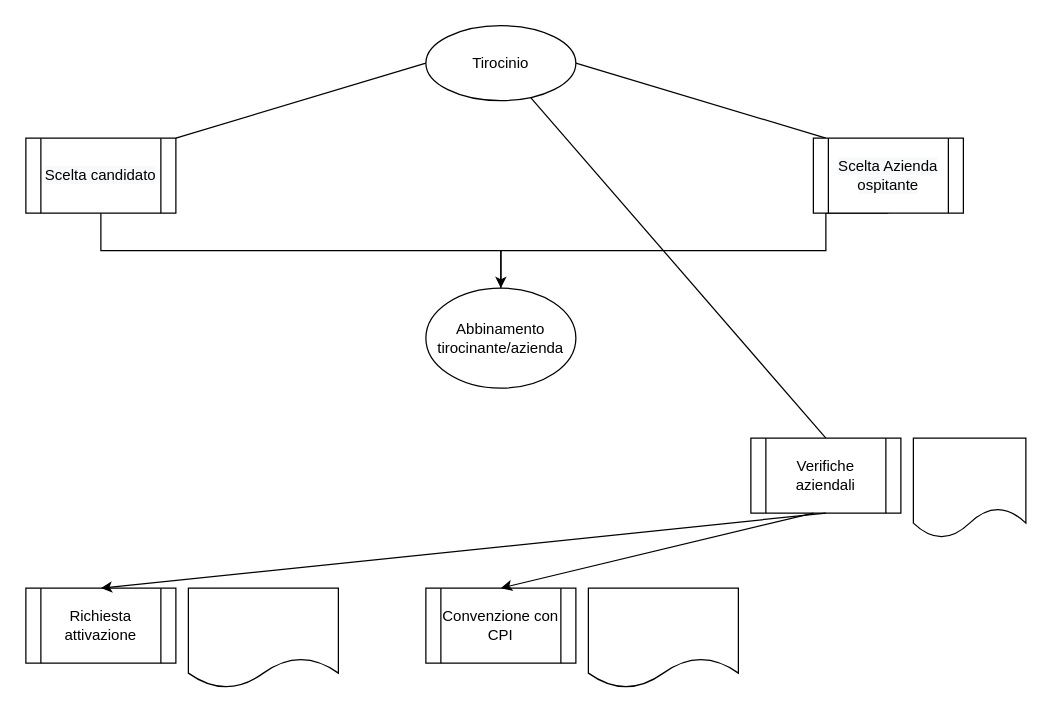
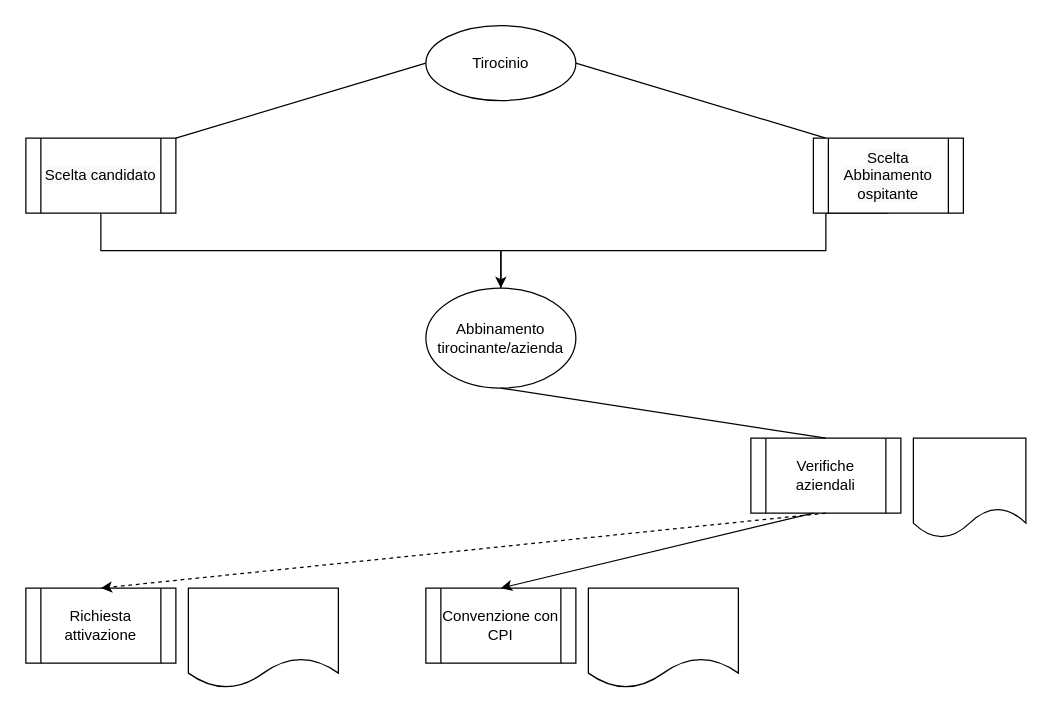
(888, 176) -> (888, 176)
(678, 268) -> (664, 413)
(448, 552) -> (448, 552)
